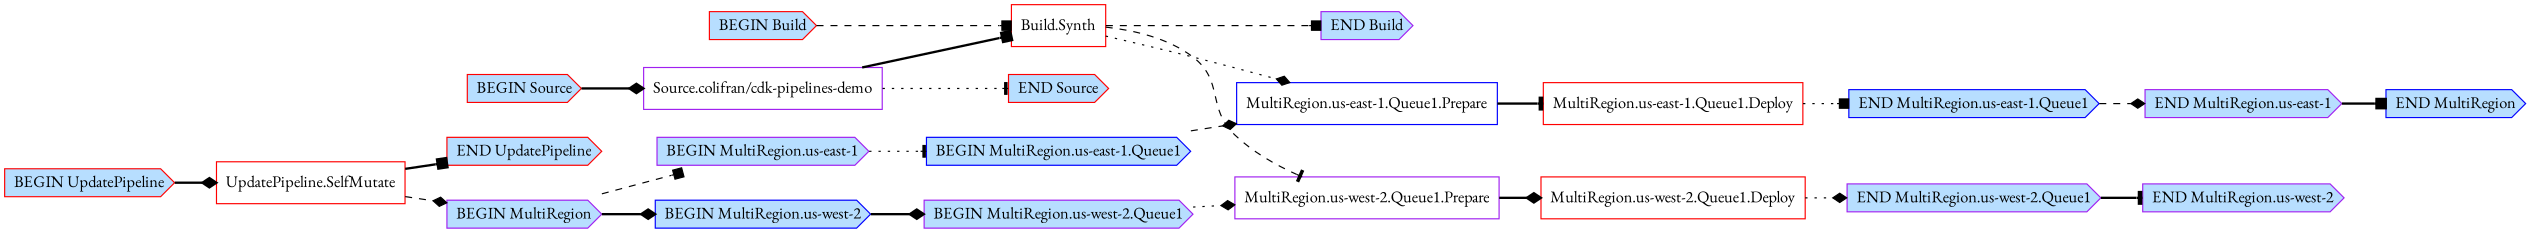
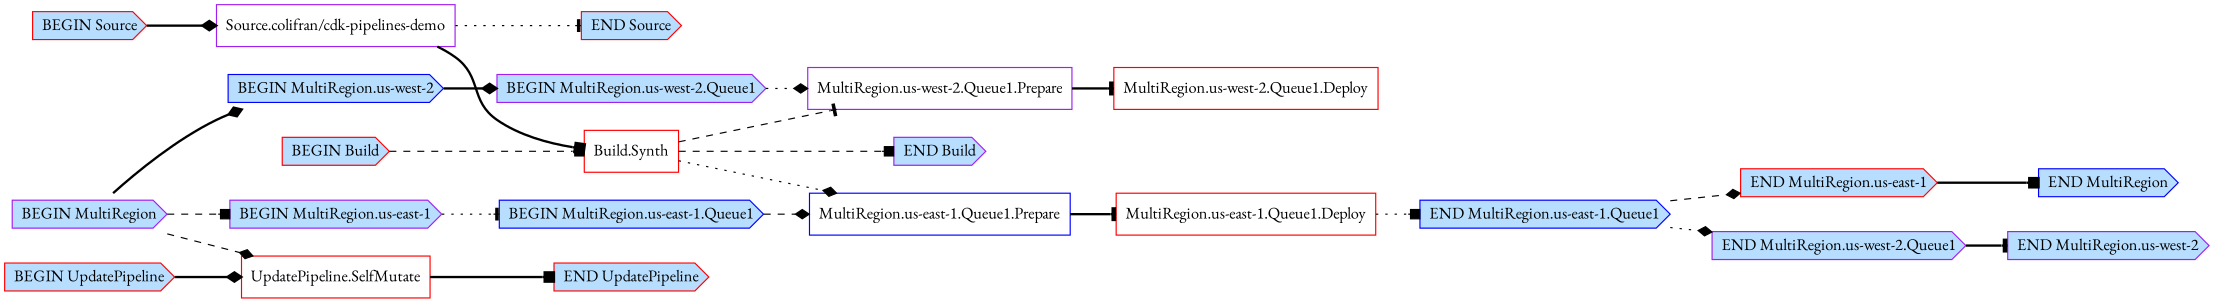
(2243, 104) -> (1839, 183)
(1513, 198) -> (1090, 88)
(1819, 198) -> (1684, 229)
(419, 199) -> (203, 243)
